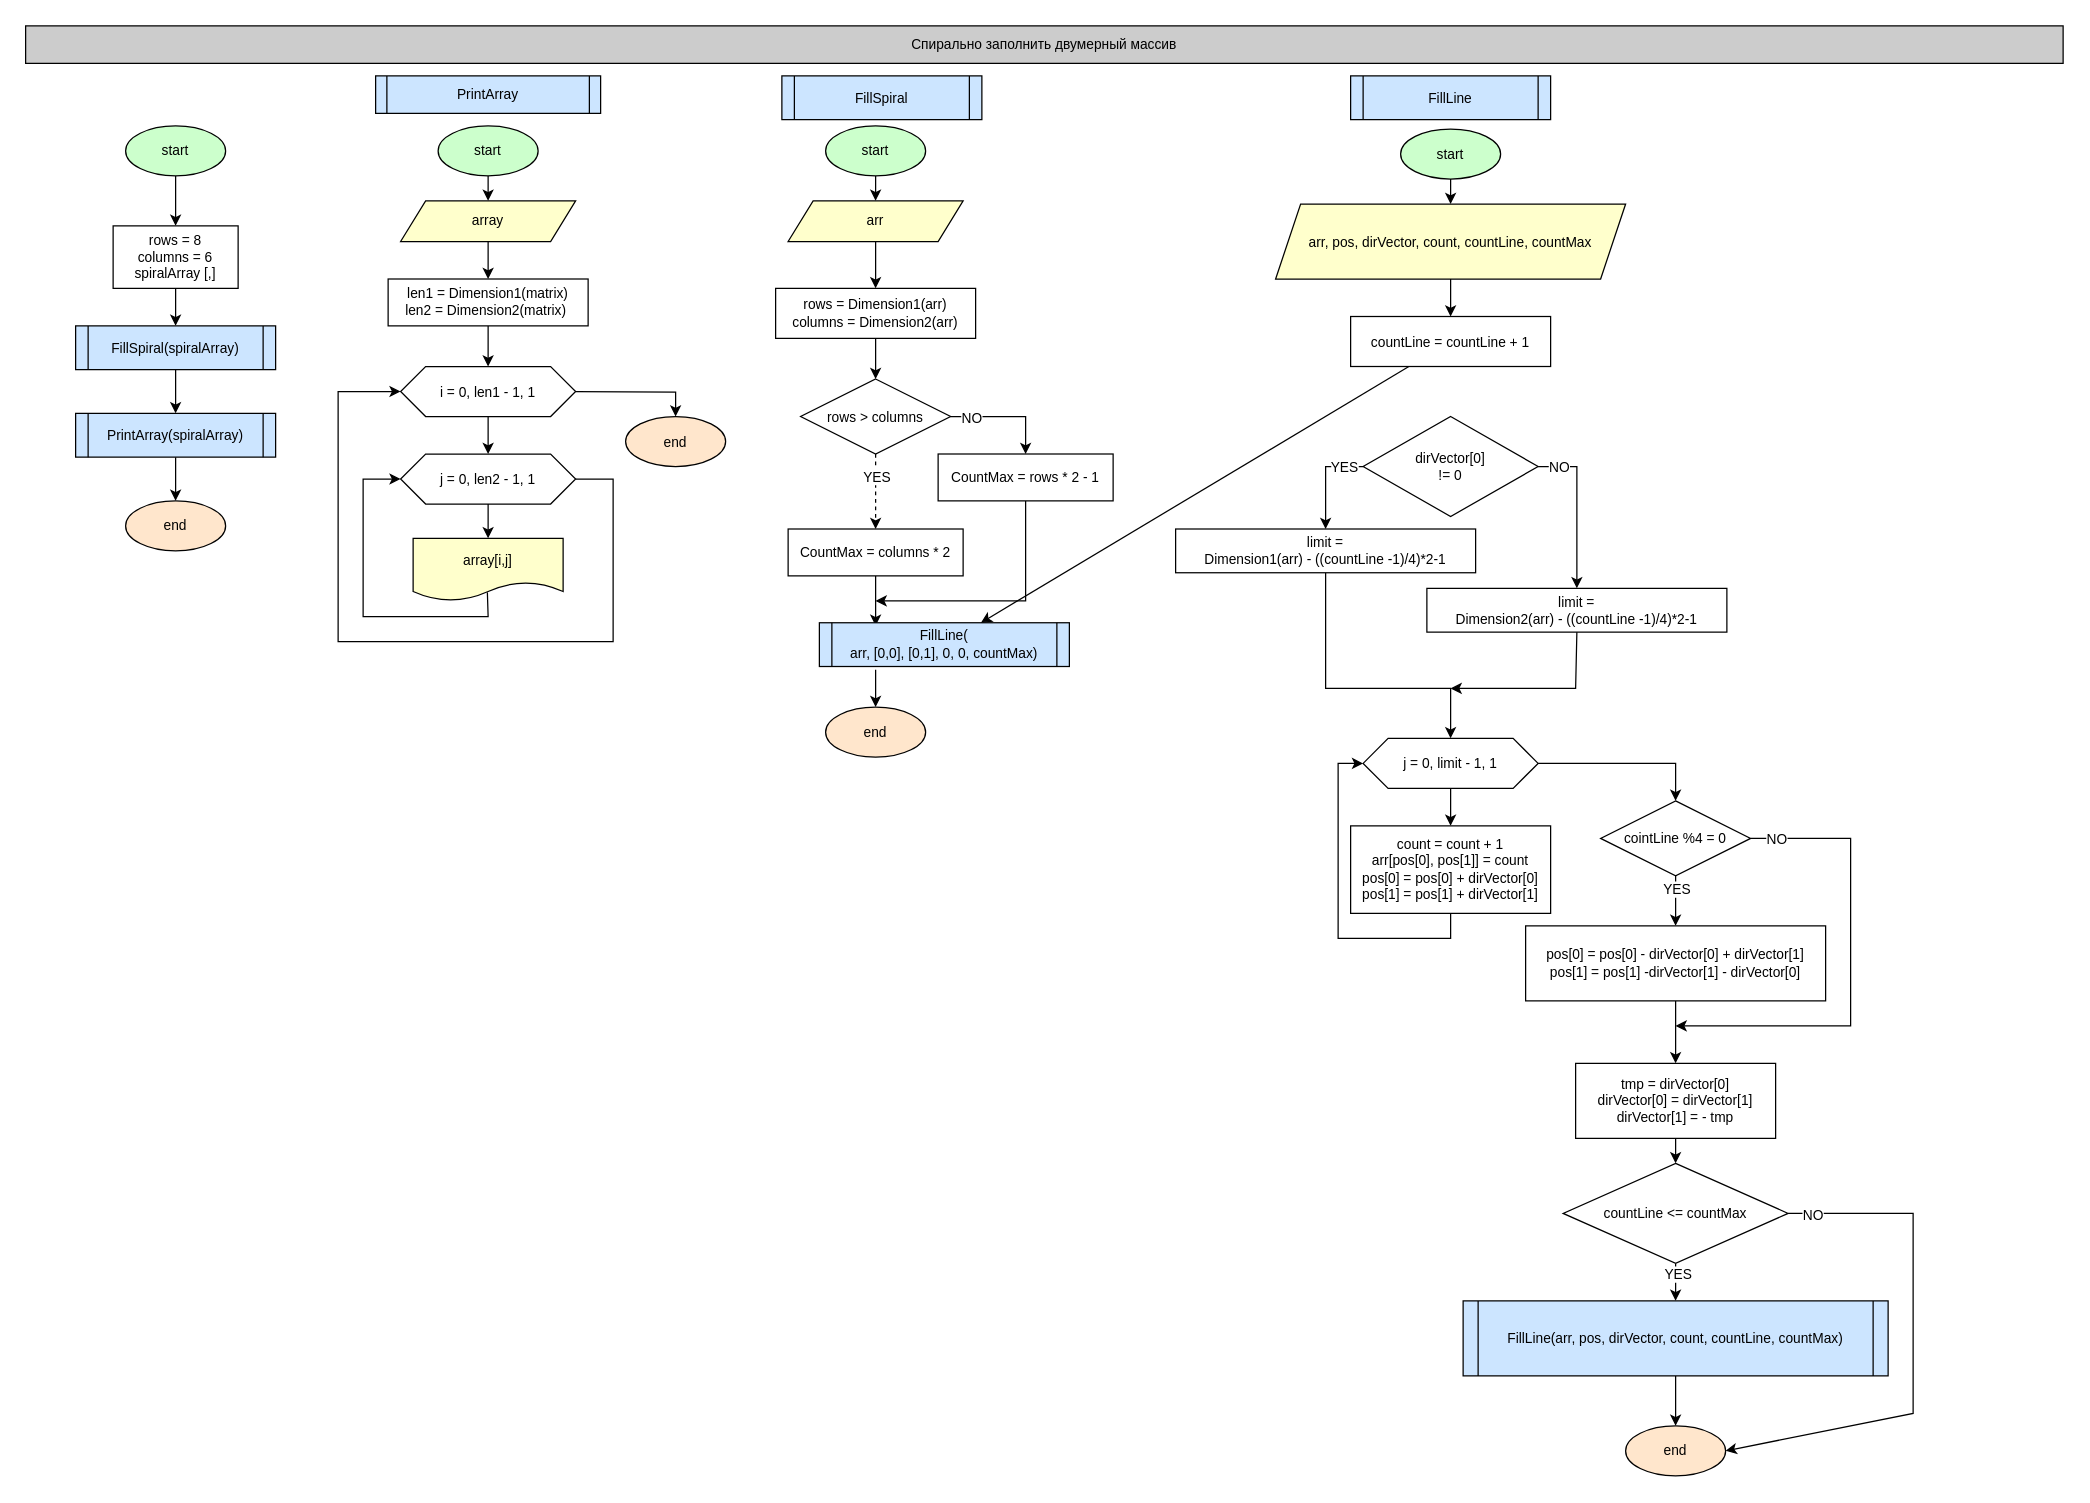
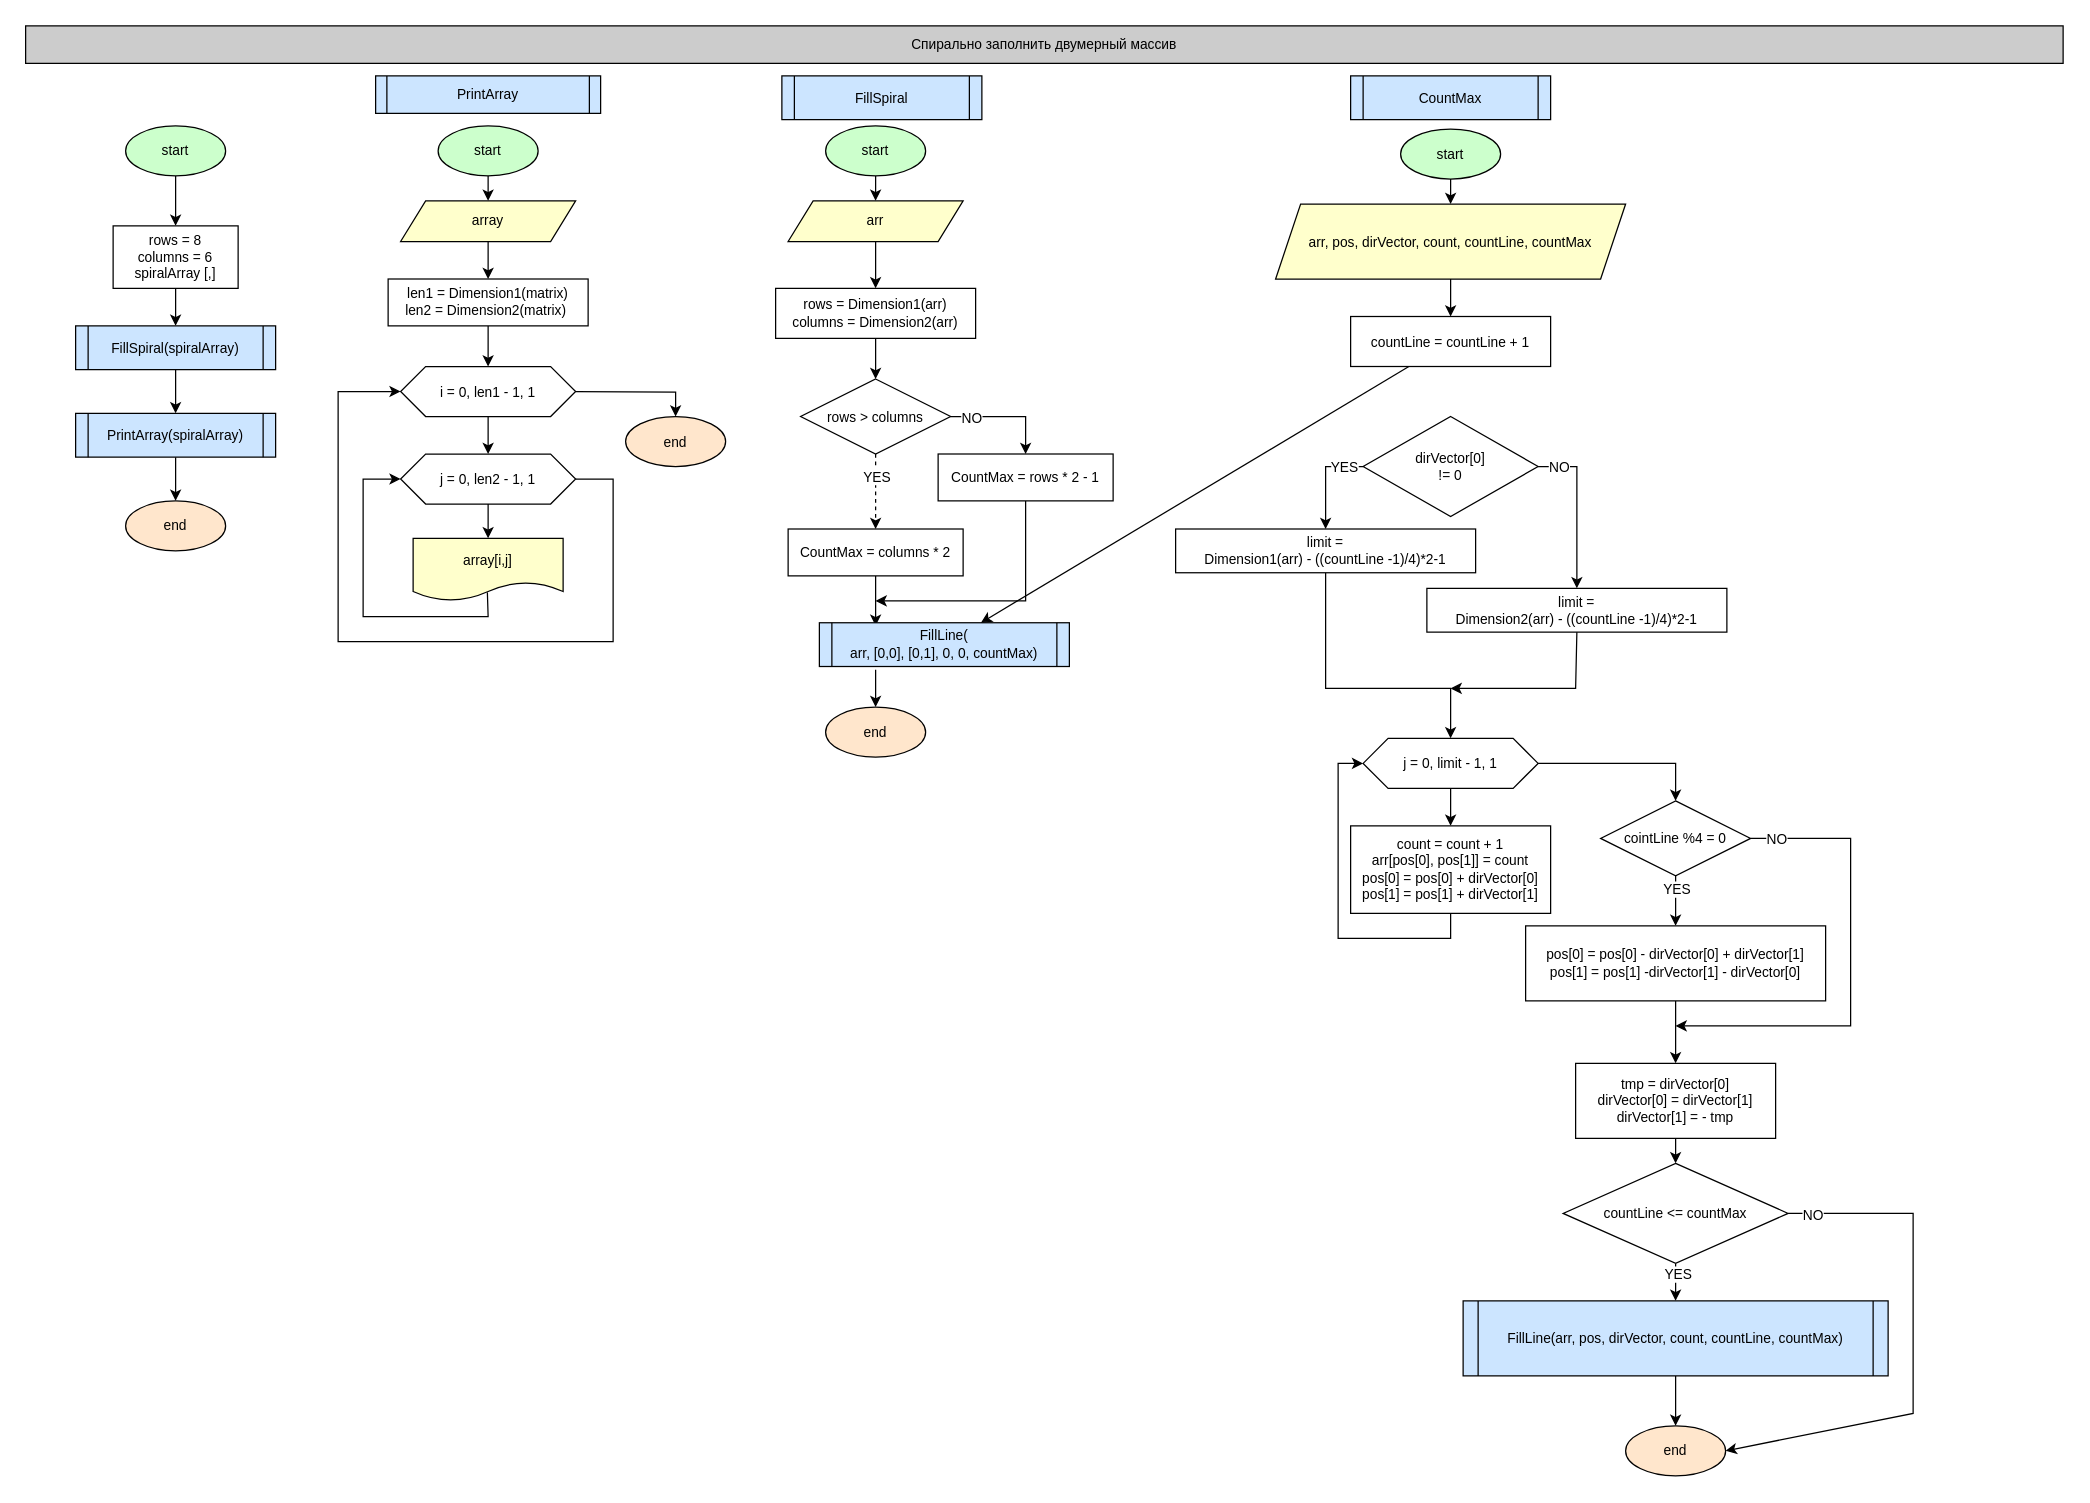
(1451, 98) -> (1451, 98)
